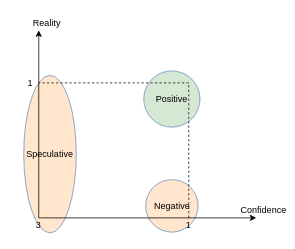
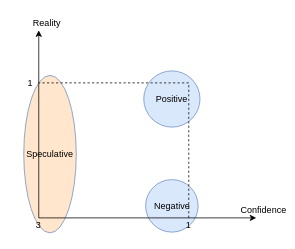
(172, 99) -> (172, 99)
(172, 206) -> (172, 206)
